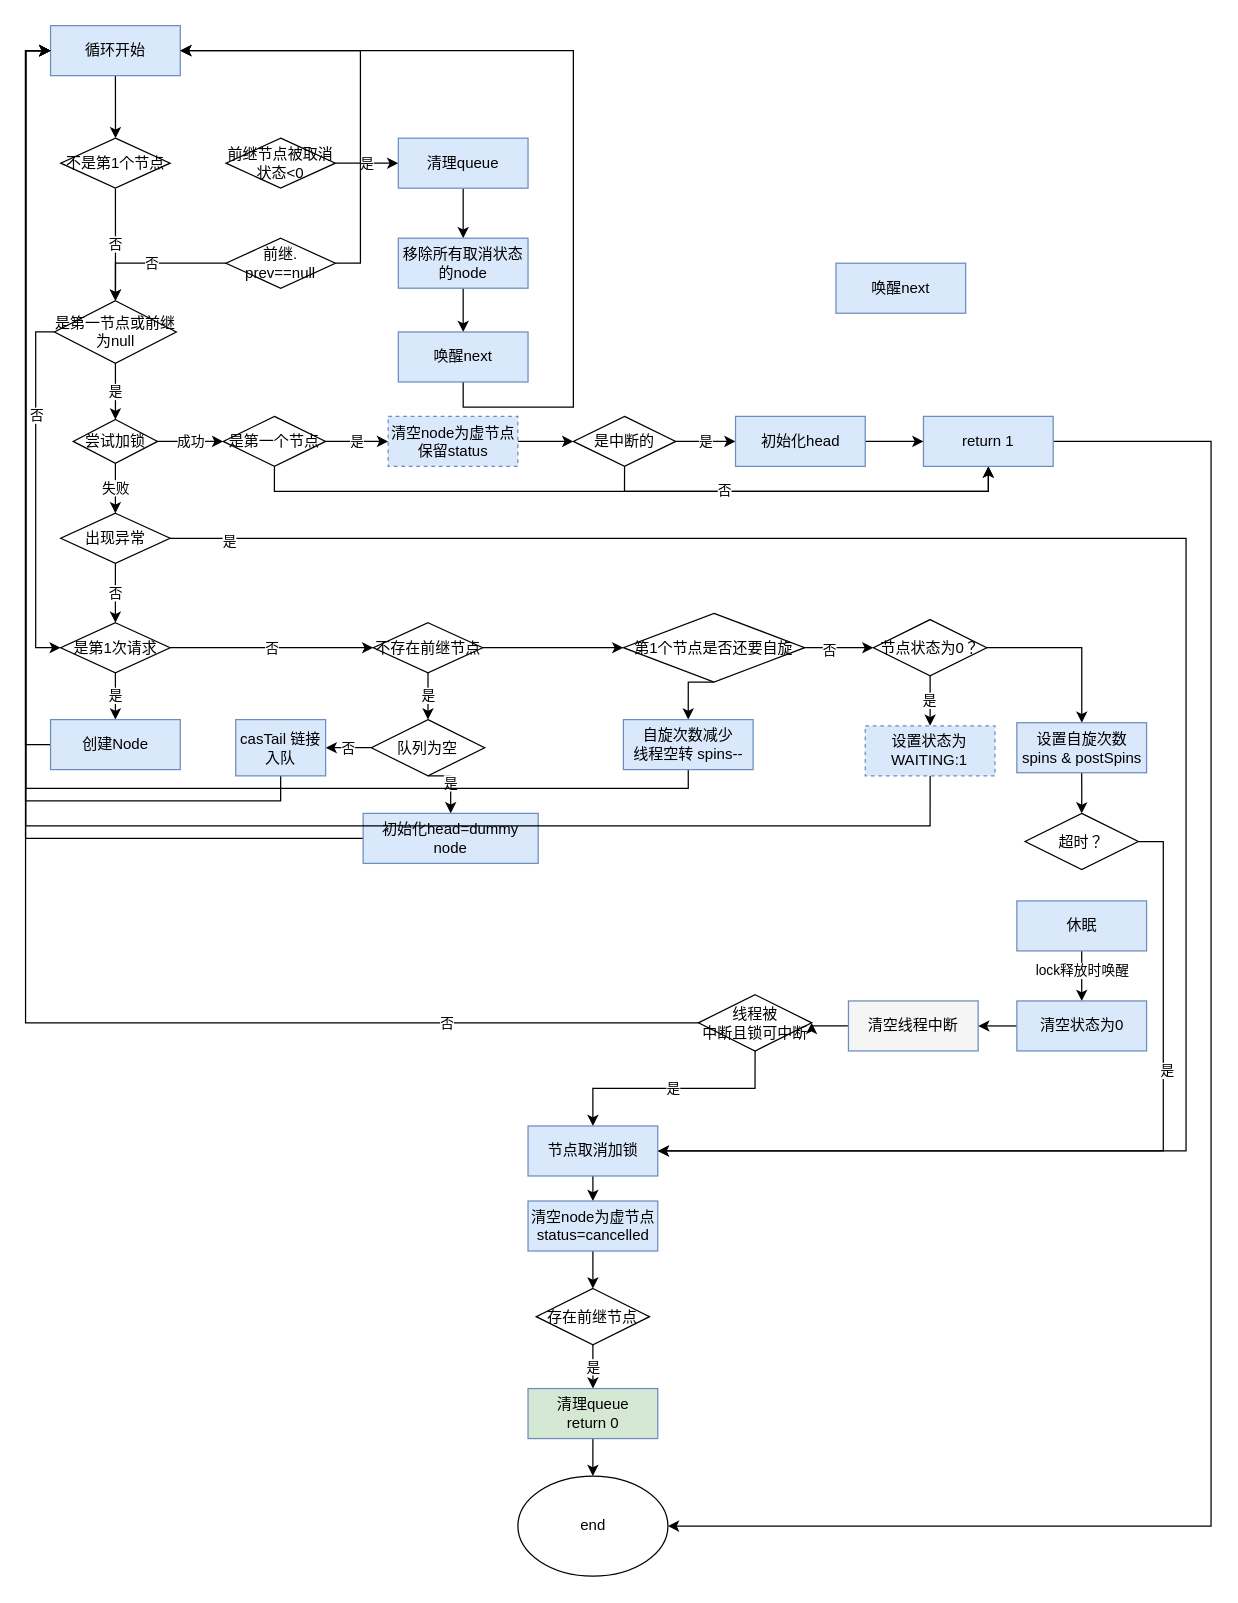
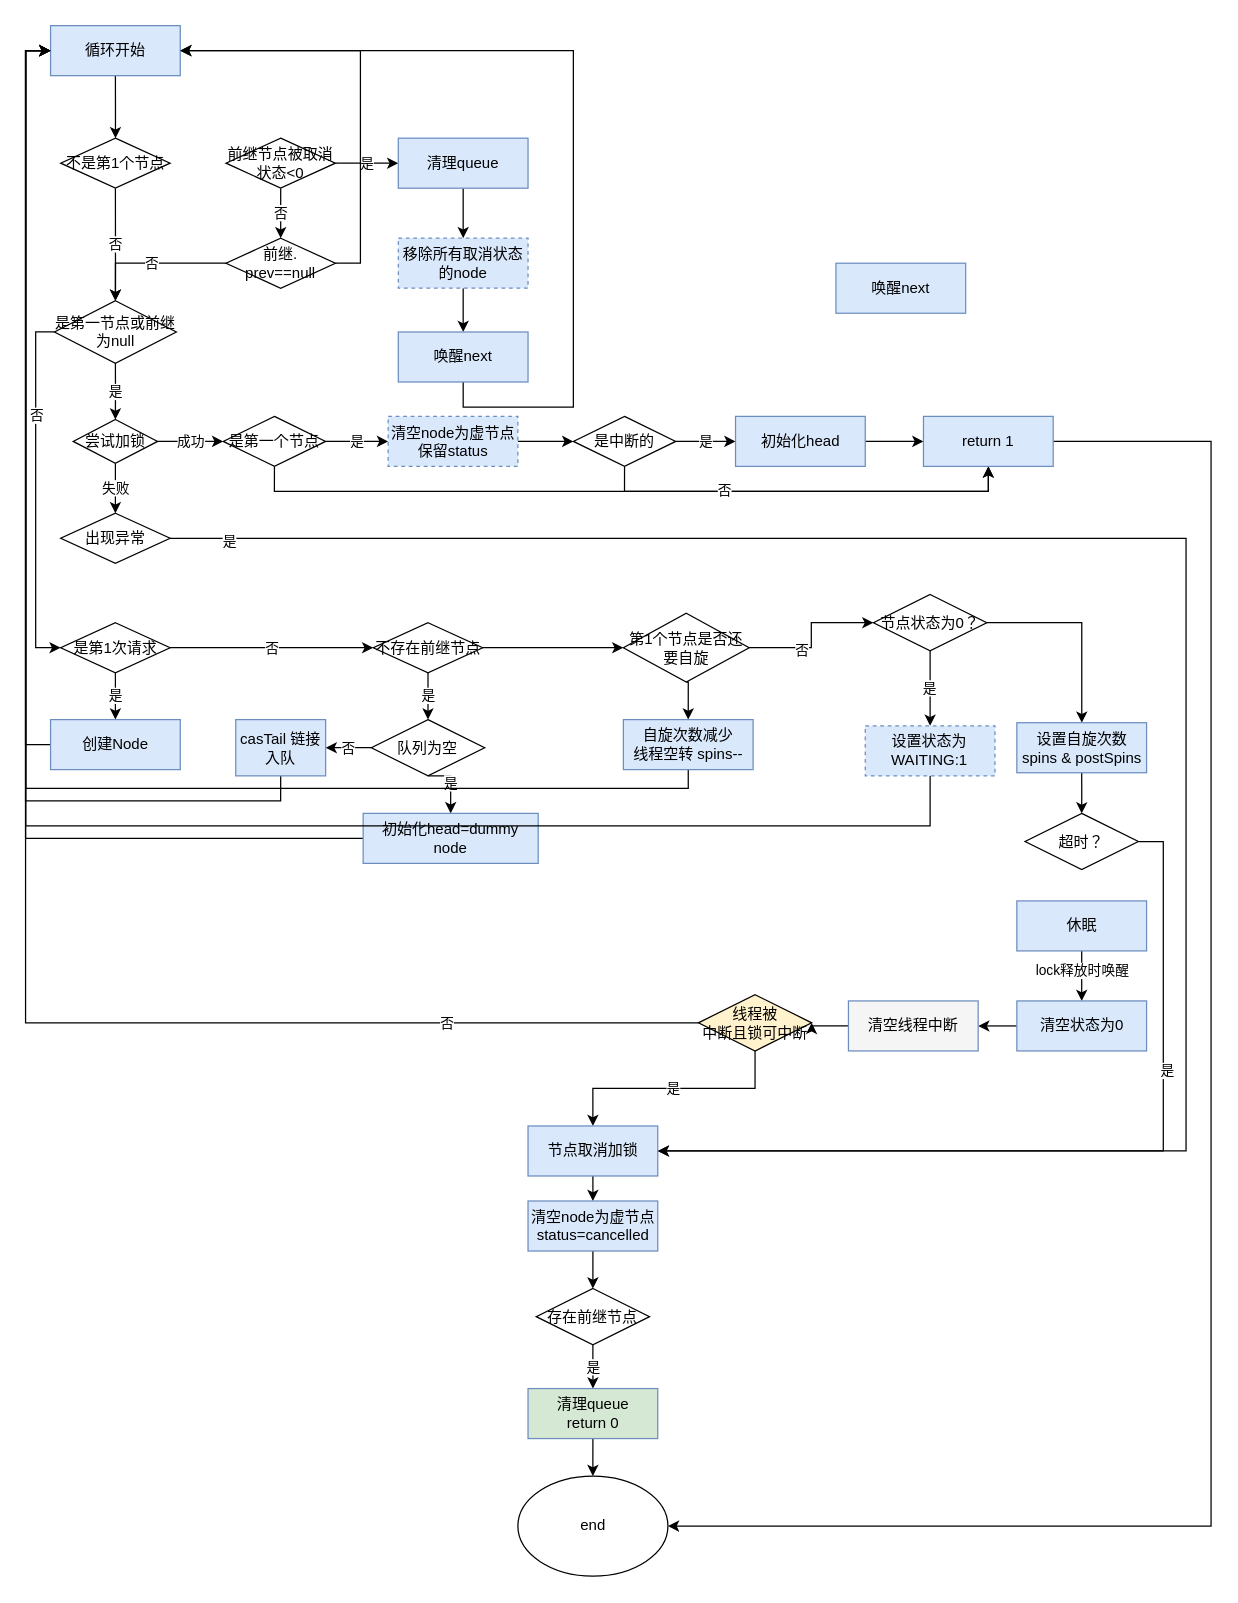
none -> (281, 209)
(463, 263) -> (463, 263)
(115, 588) -> none
(714, 648) -> (686, 648)
(930, 648) -> (930, 623)
(755, 1023) -> (755, 1023)
